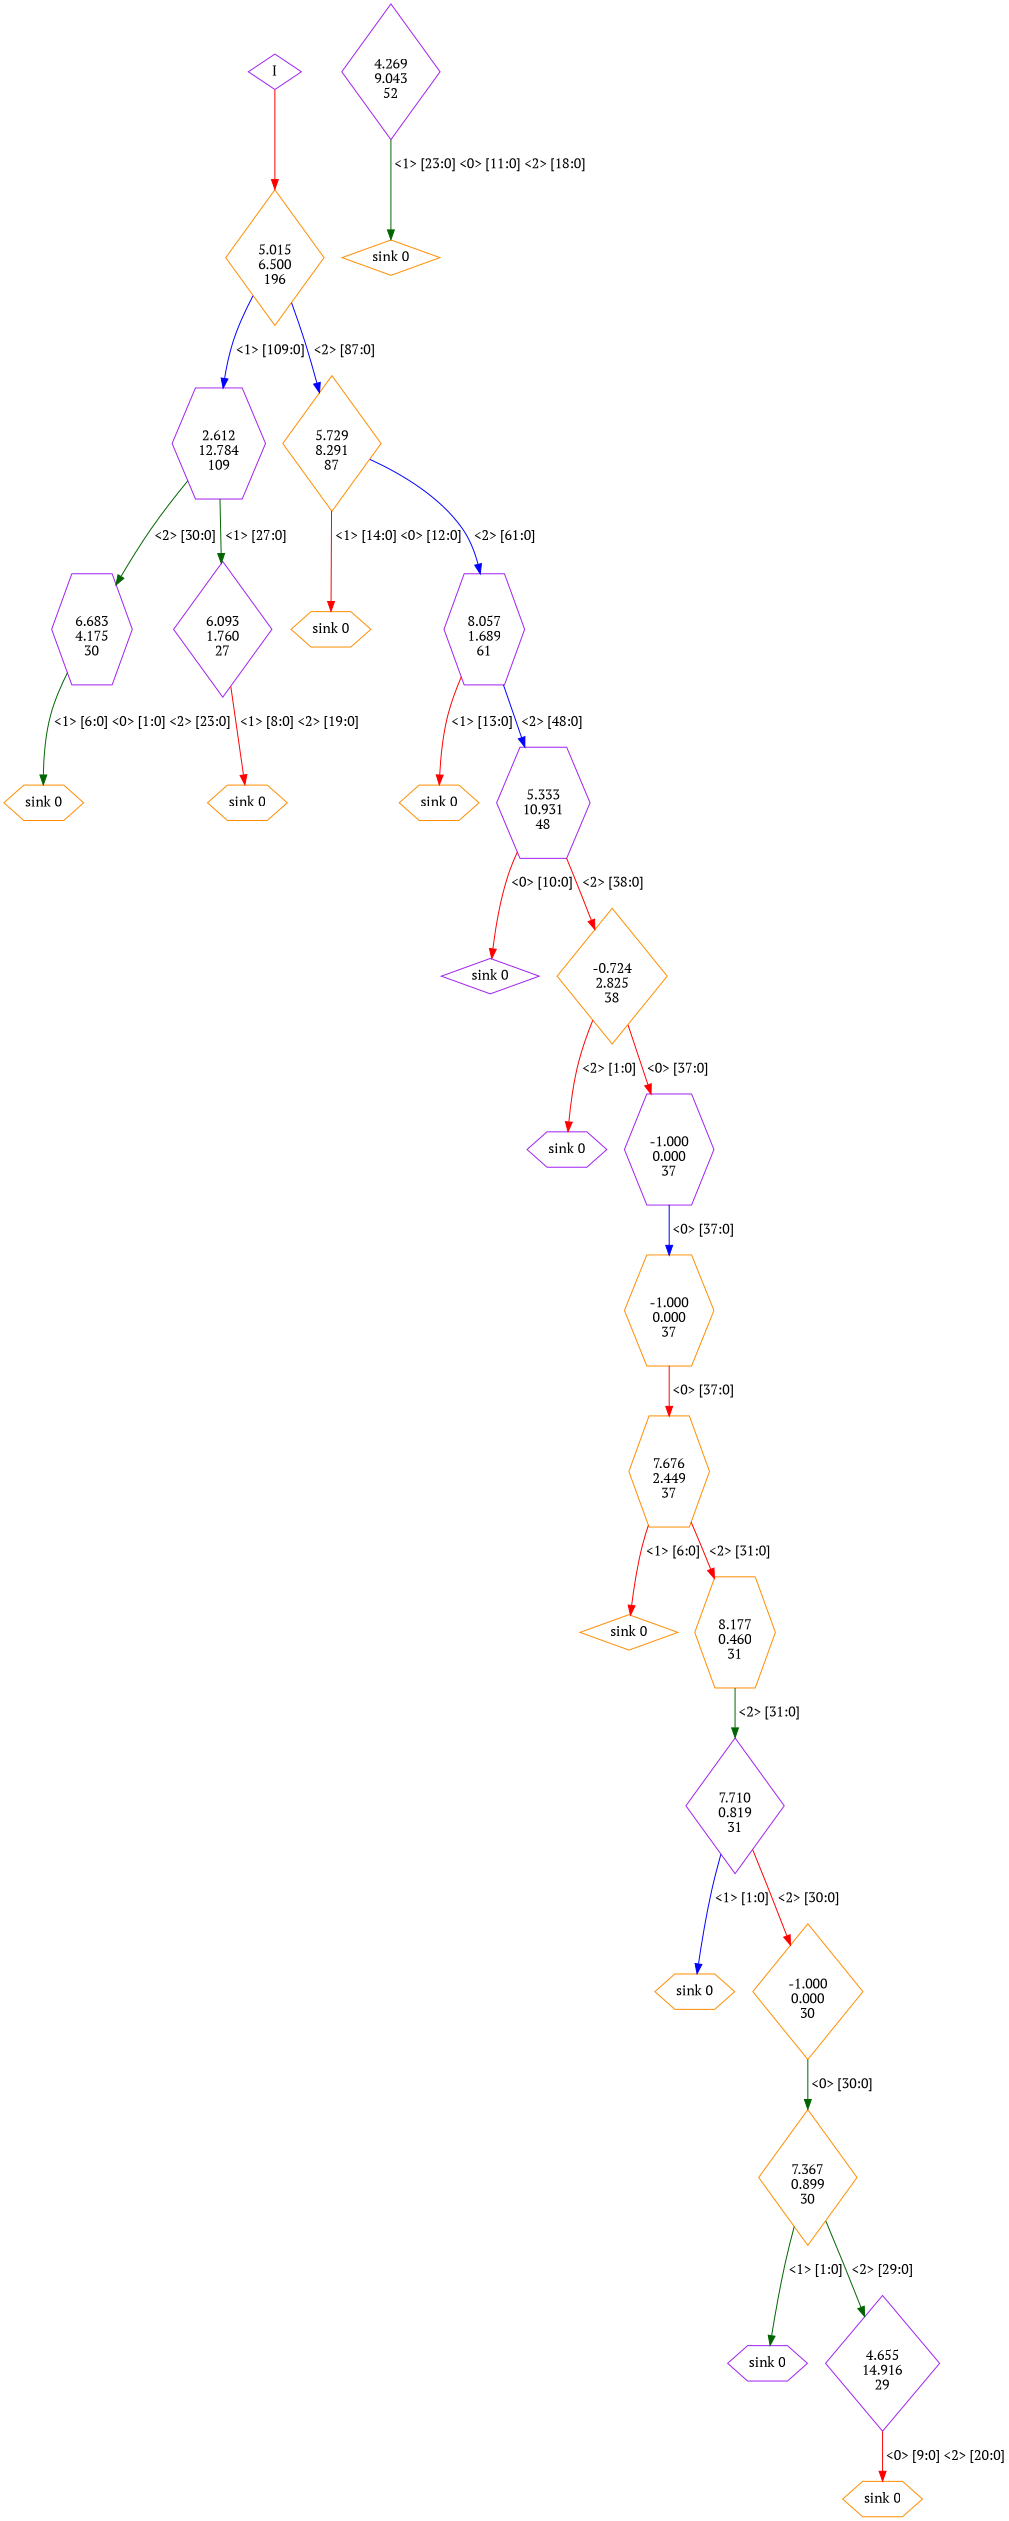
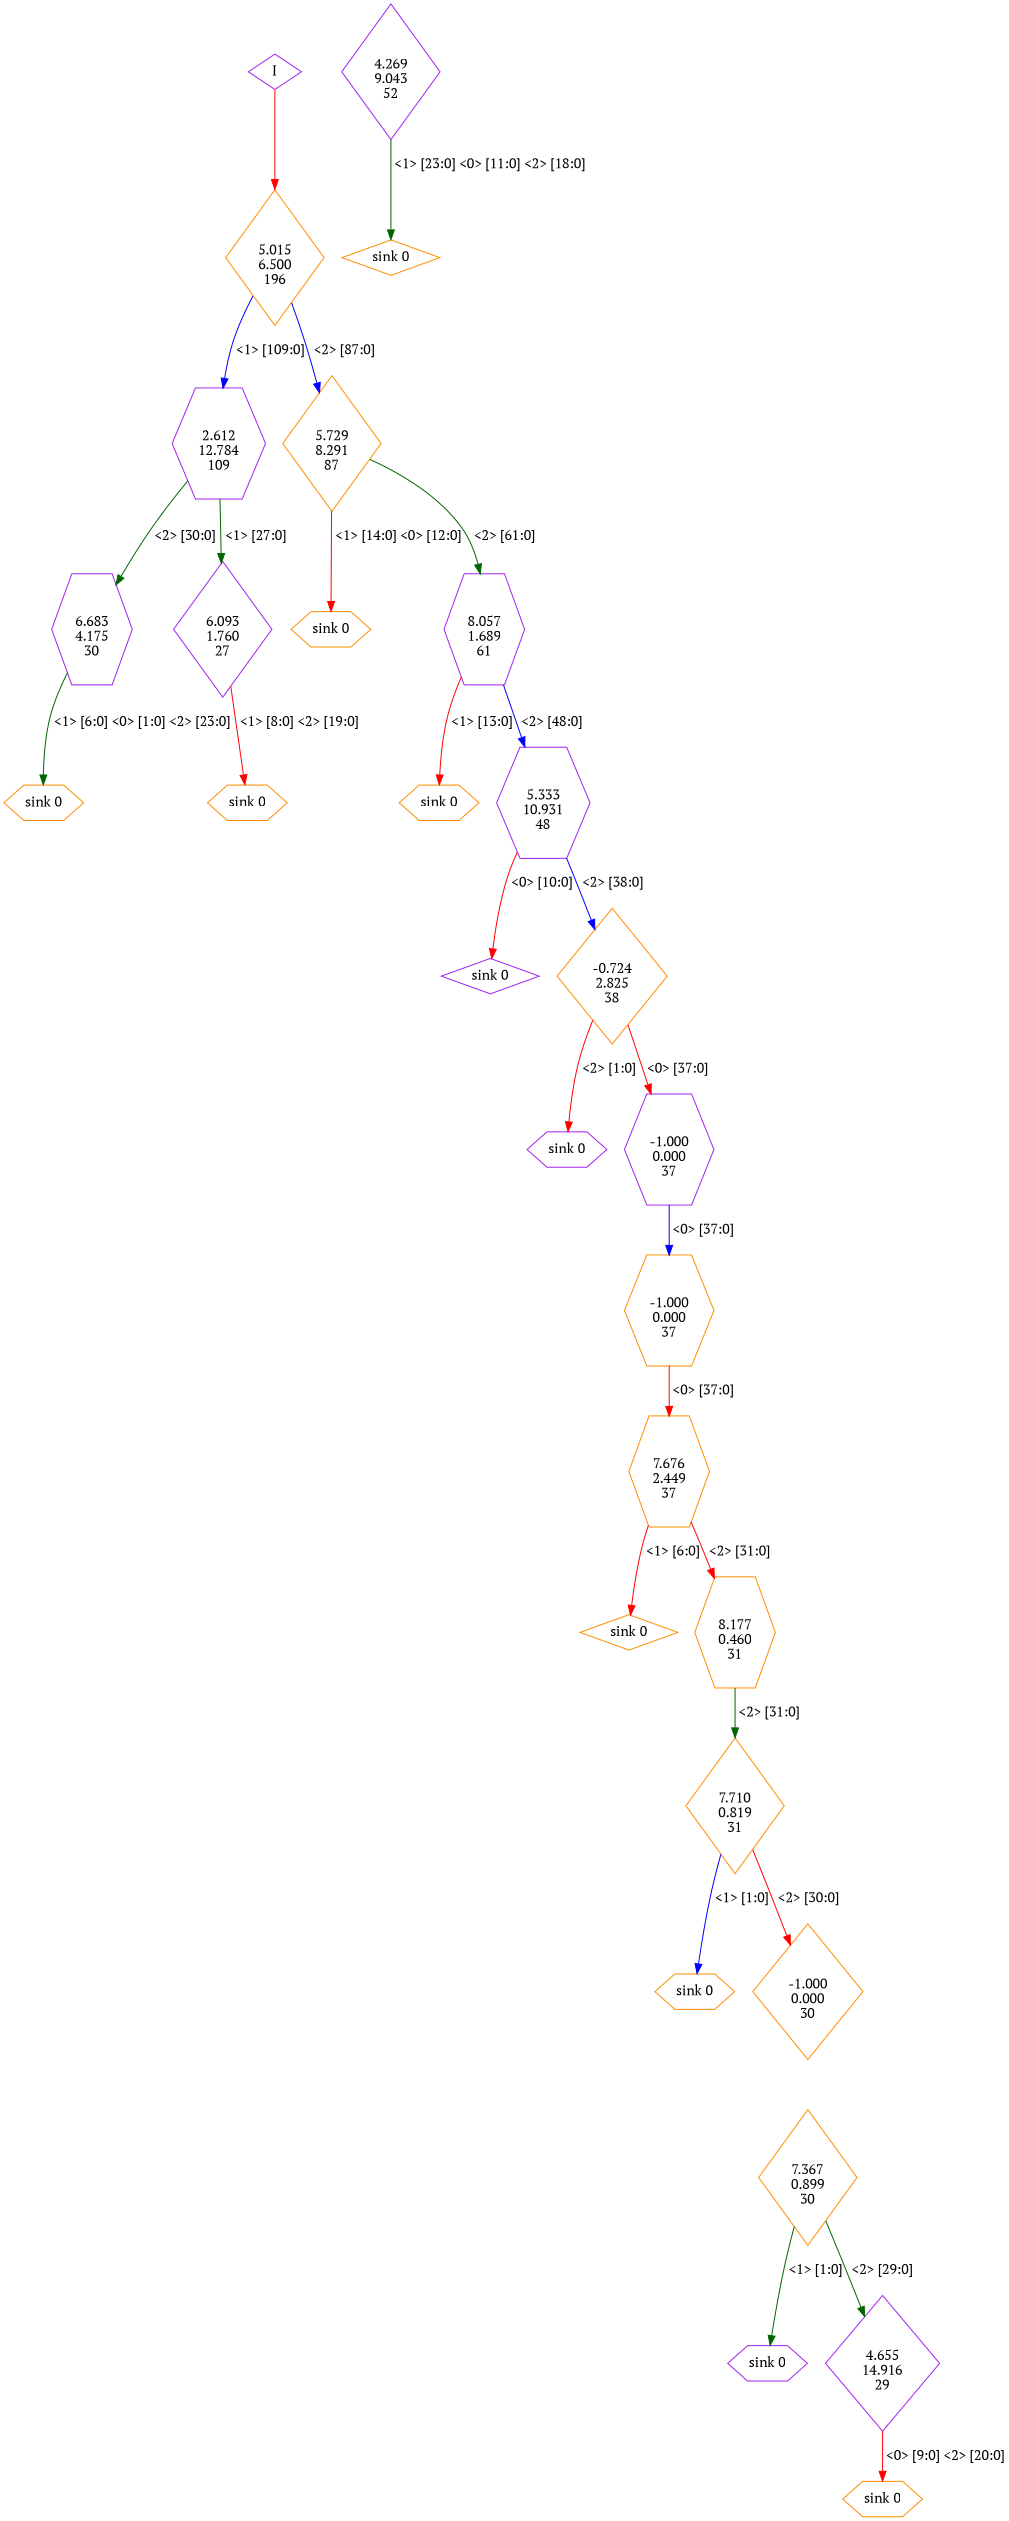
(436, 500) -> (436, 500)
(579, 889) -> (579, 889)
(735, 1806) -> (735, 1806)
(808, 2079) -> none
